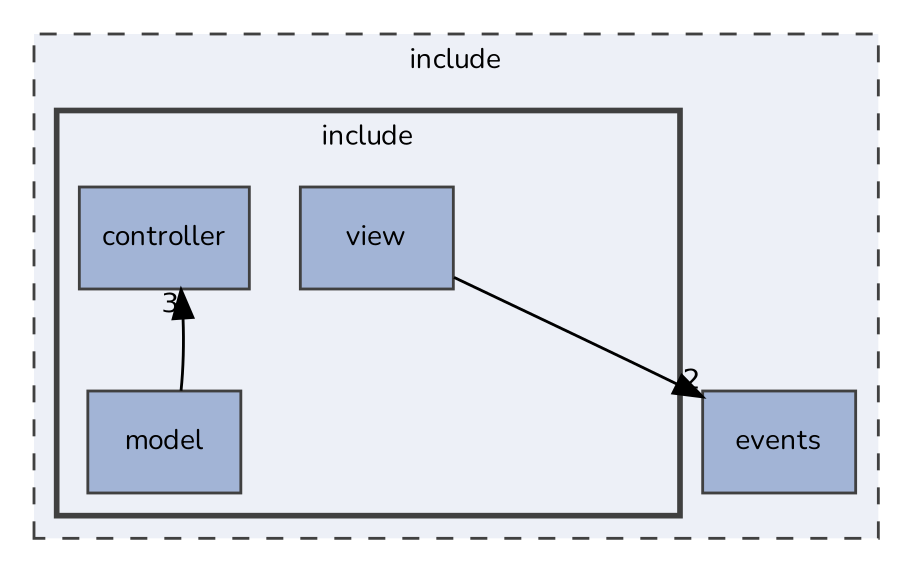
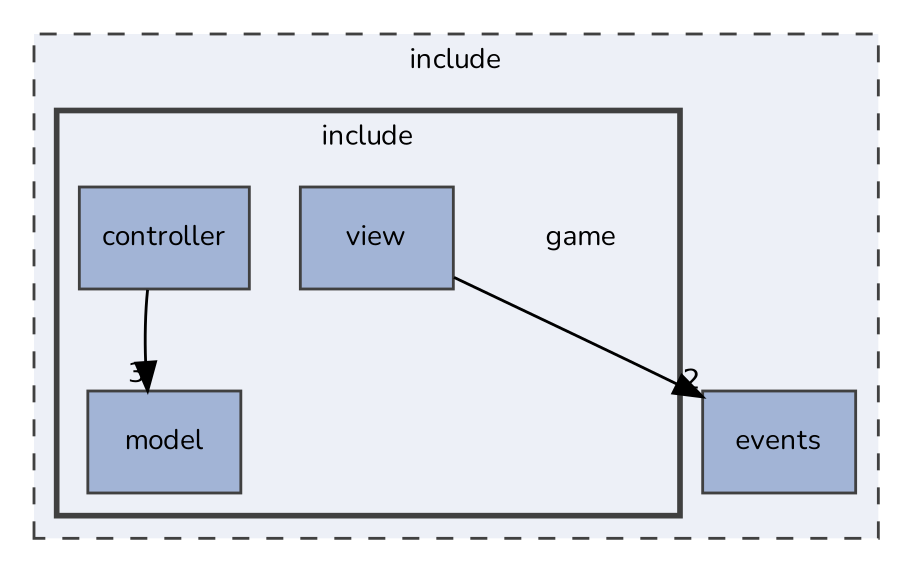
none -> (581, 238)
(183, 355) -> (145, 326)
